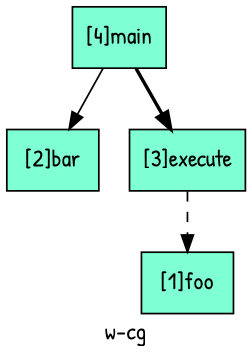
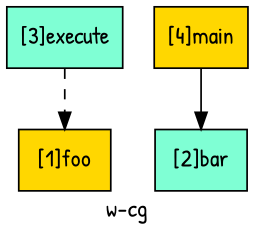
(119, 37) -> (201, 37)
(149, 91) -> none
(187, 283) -> (65, 160)
